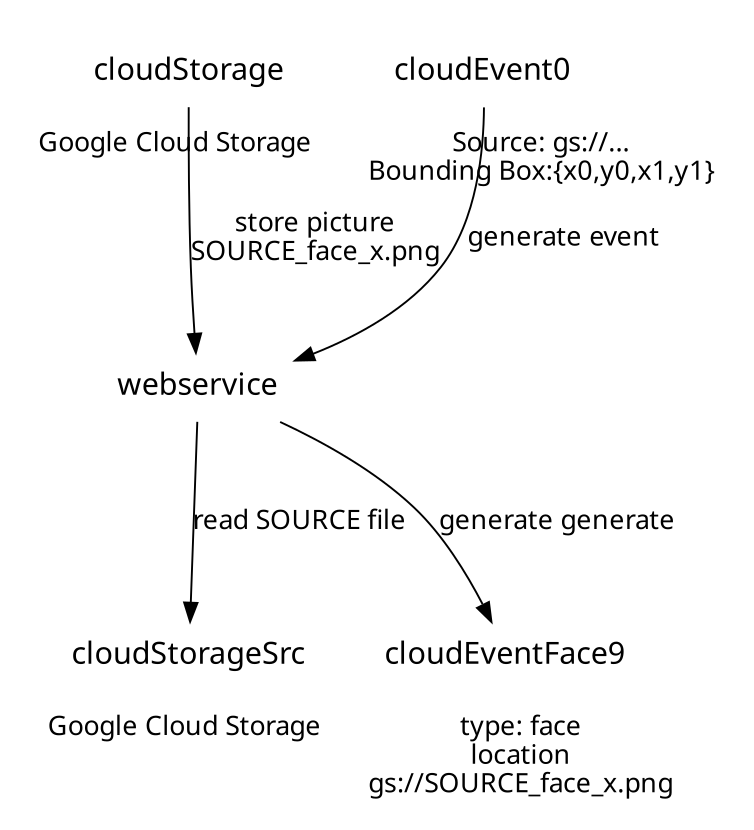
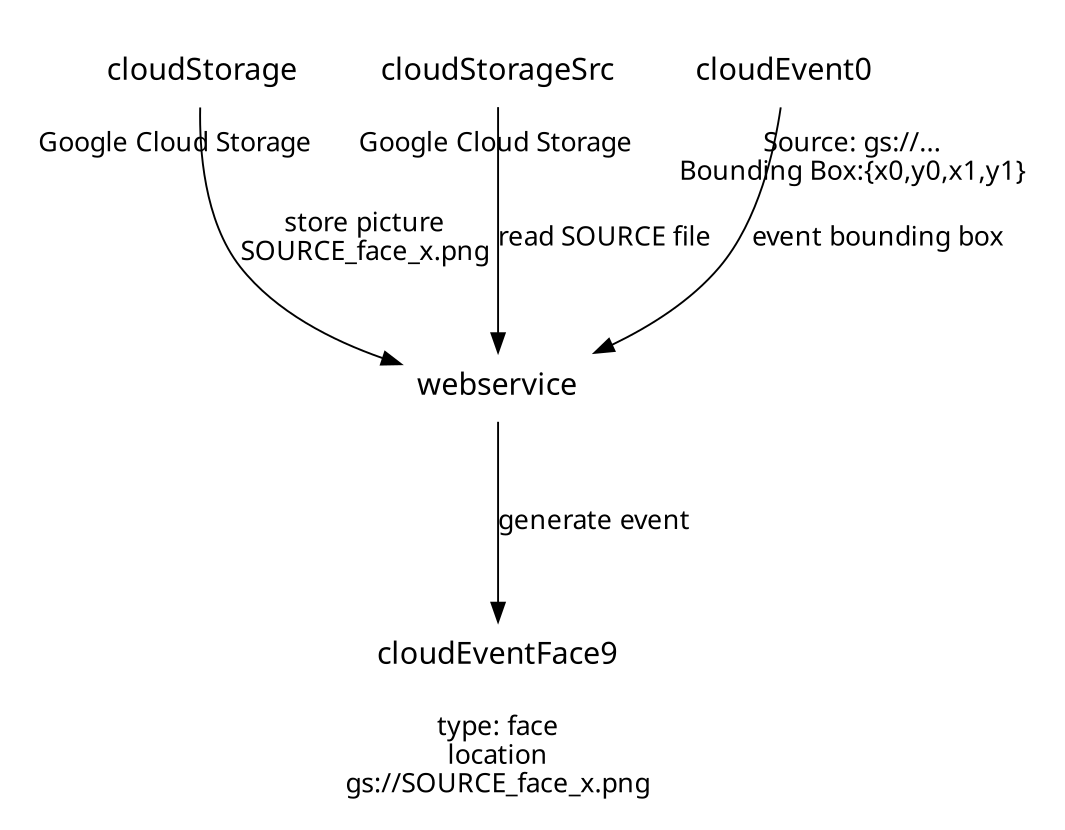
(564, 239) -> (879, 239)
(194, 512) -> (498, 220)
(557, 522) -> (594, 522)
